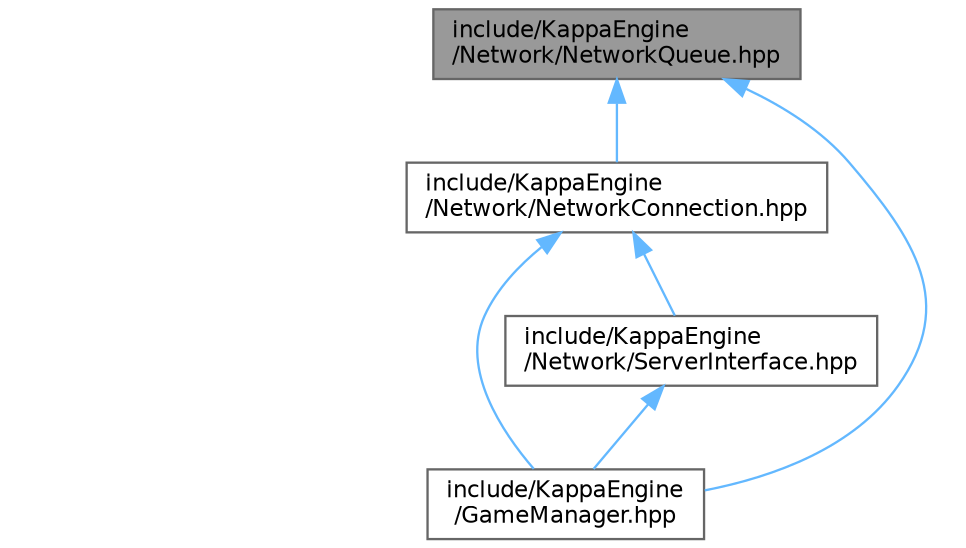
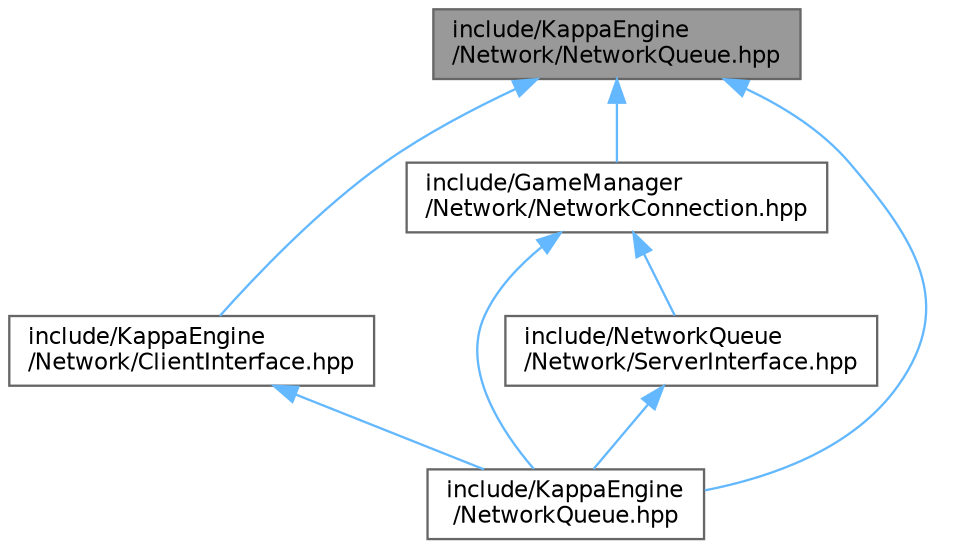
(617, 198) -> (617, 198)
none -> (192, 351)
(691, 351) -> (691, 351)
(566, 504) -> (566, 504)
